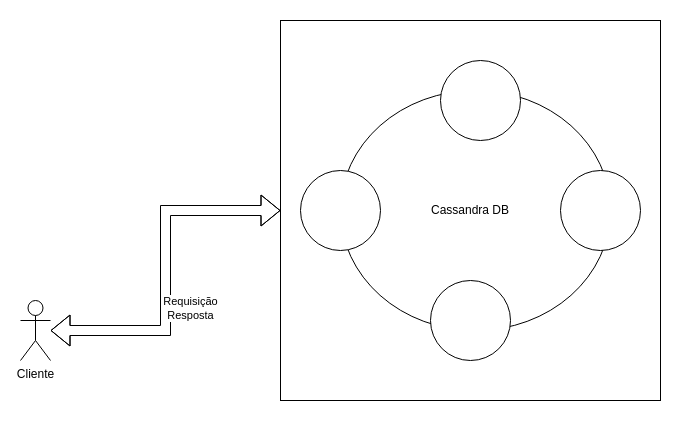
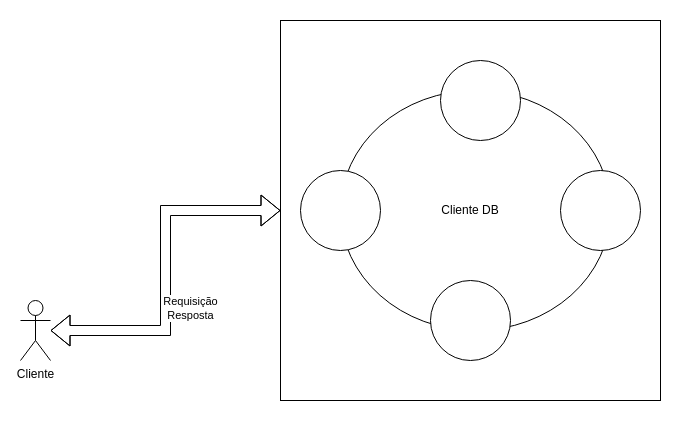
(471, 211) -> (471, 211)
